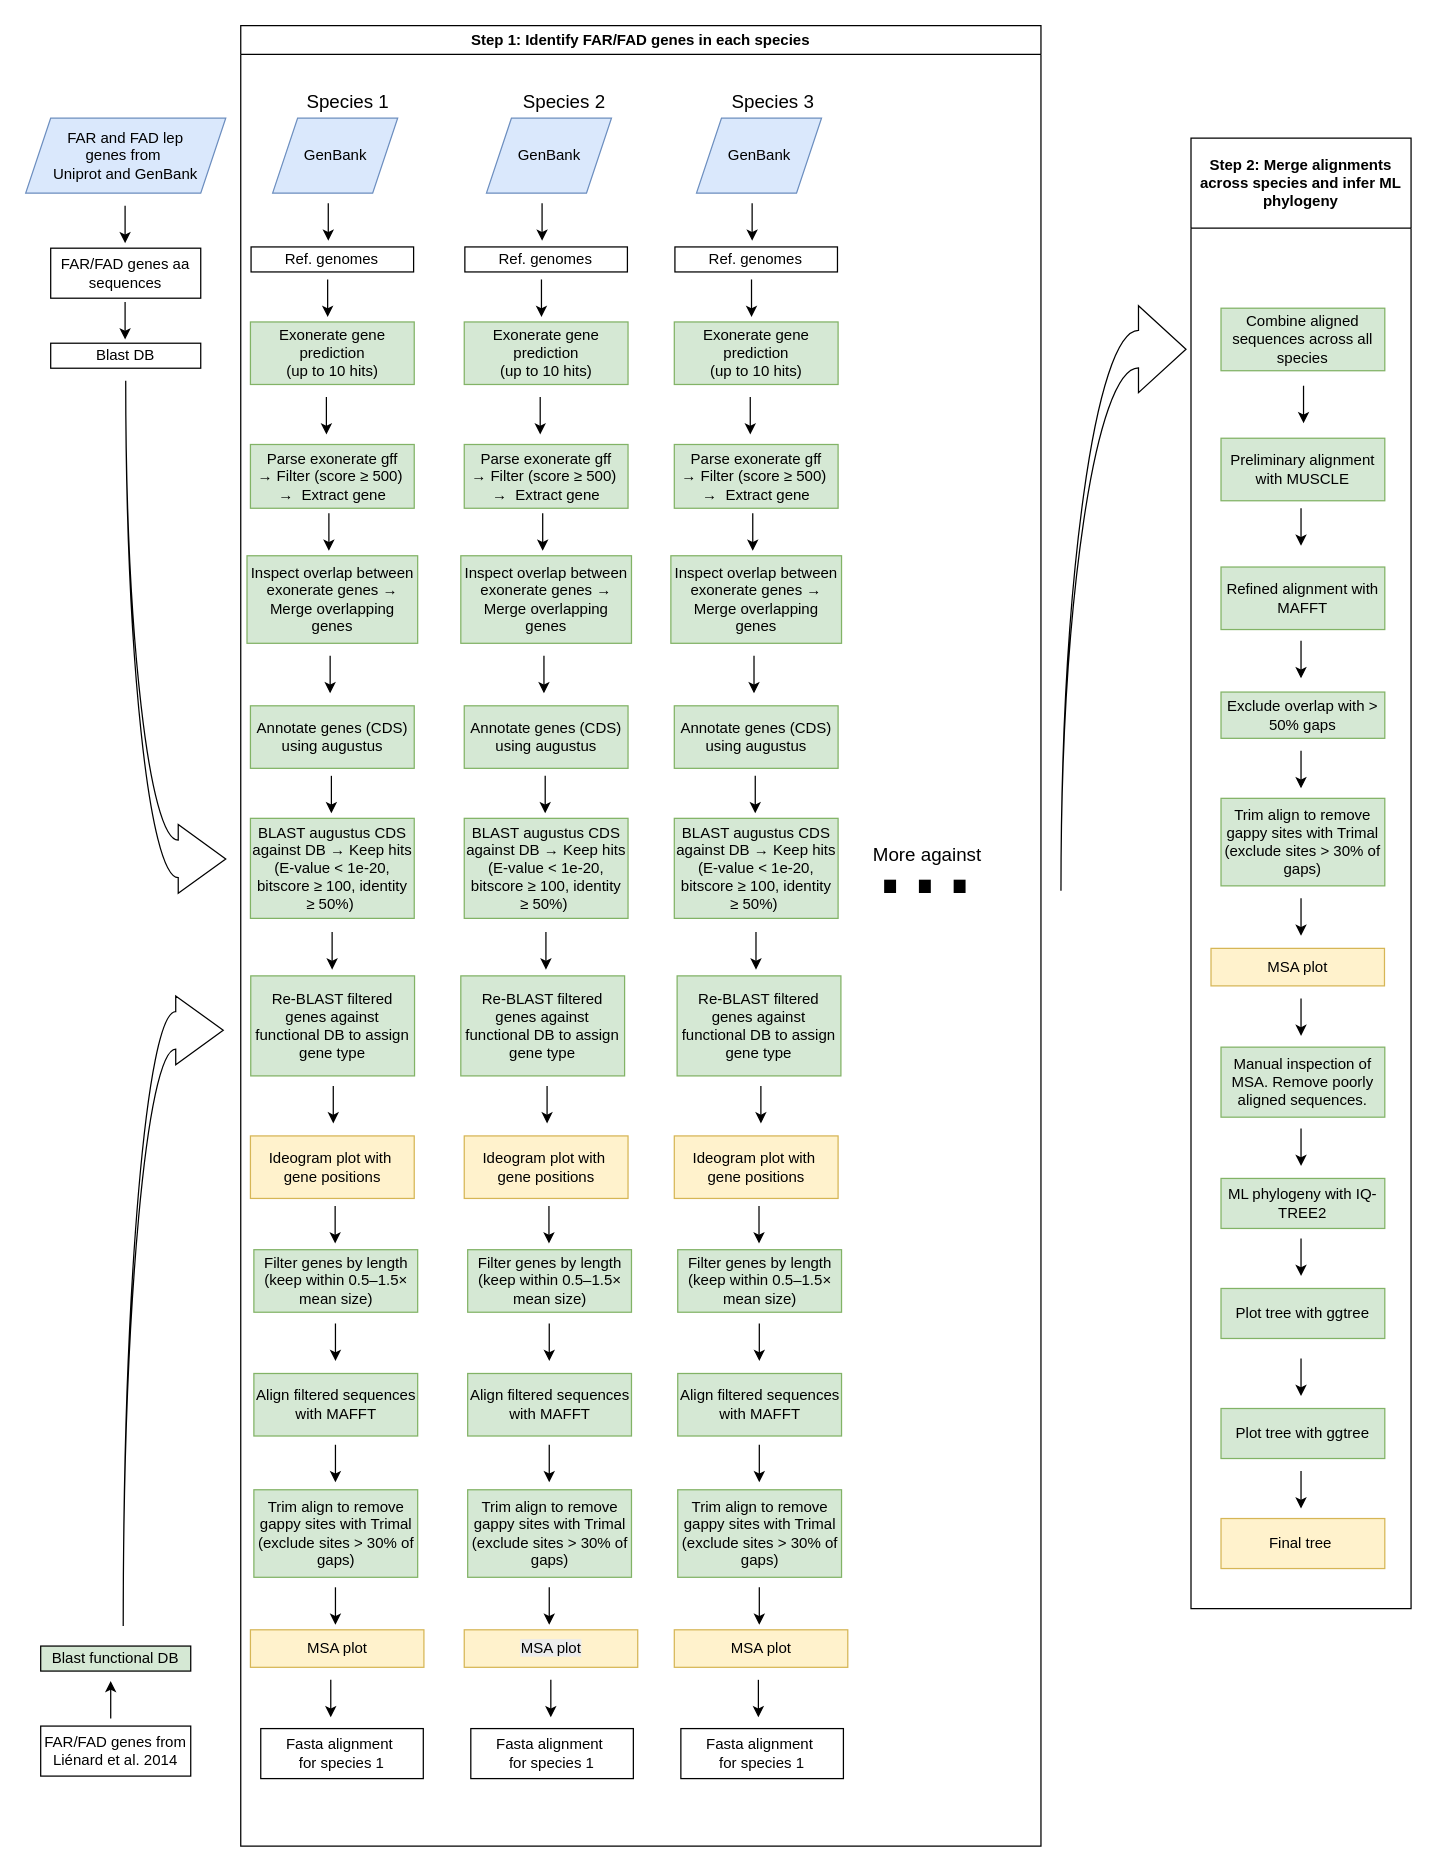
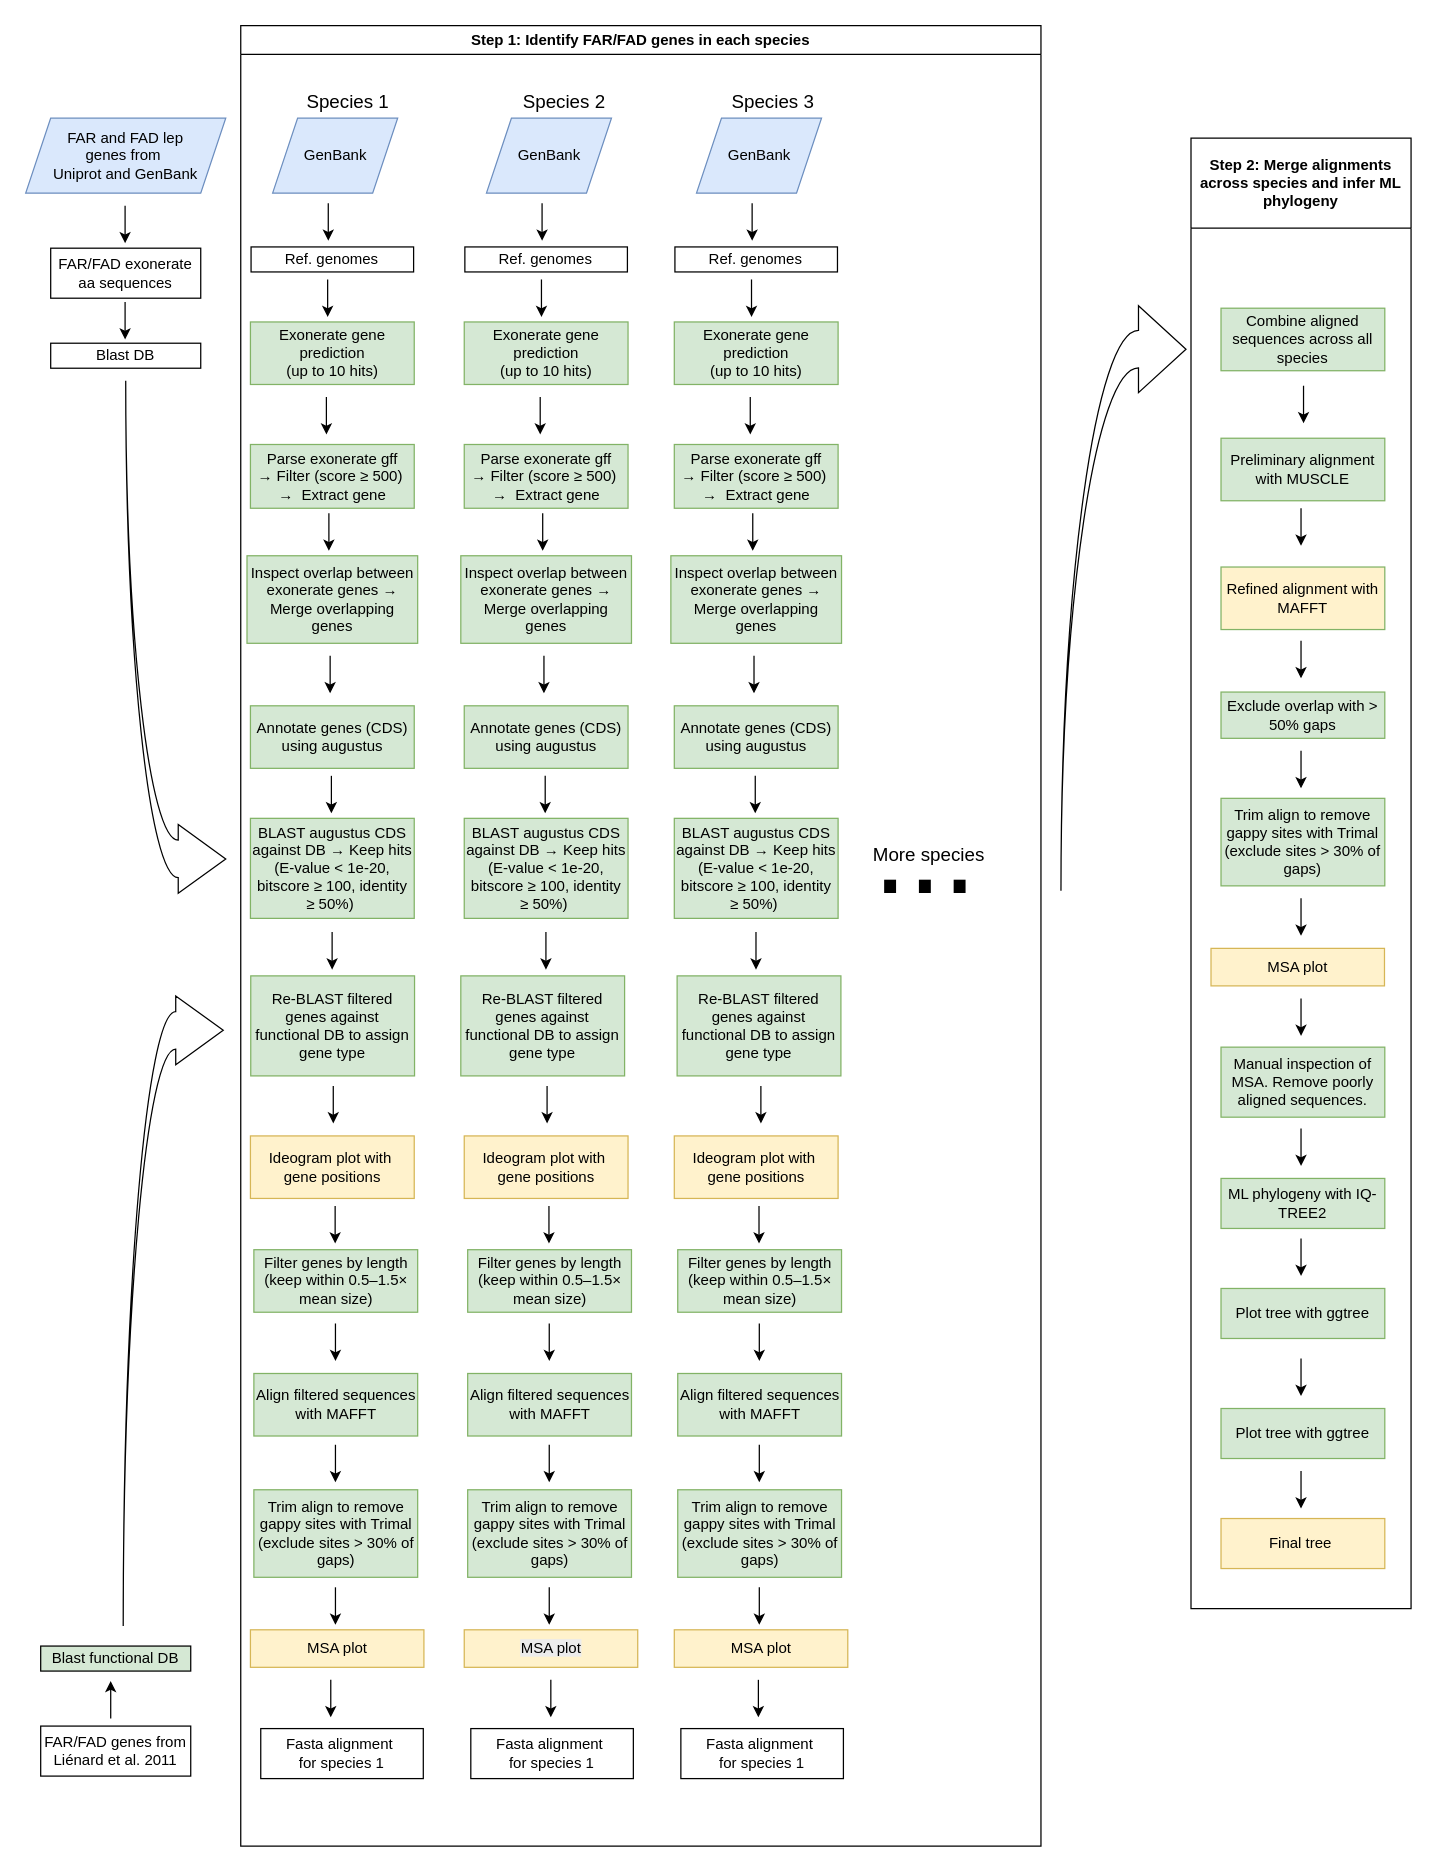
(126, 273) -> (126, 273)
(1303, 598) -> (1303, 598)
(931, 856) -> (931, 856)
(116, 1751) -> (116, 1751)
